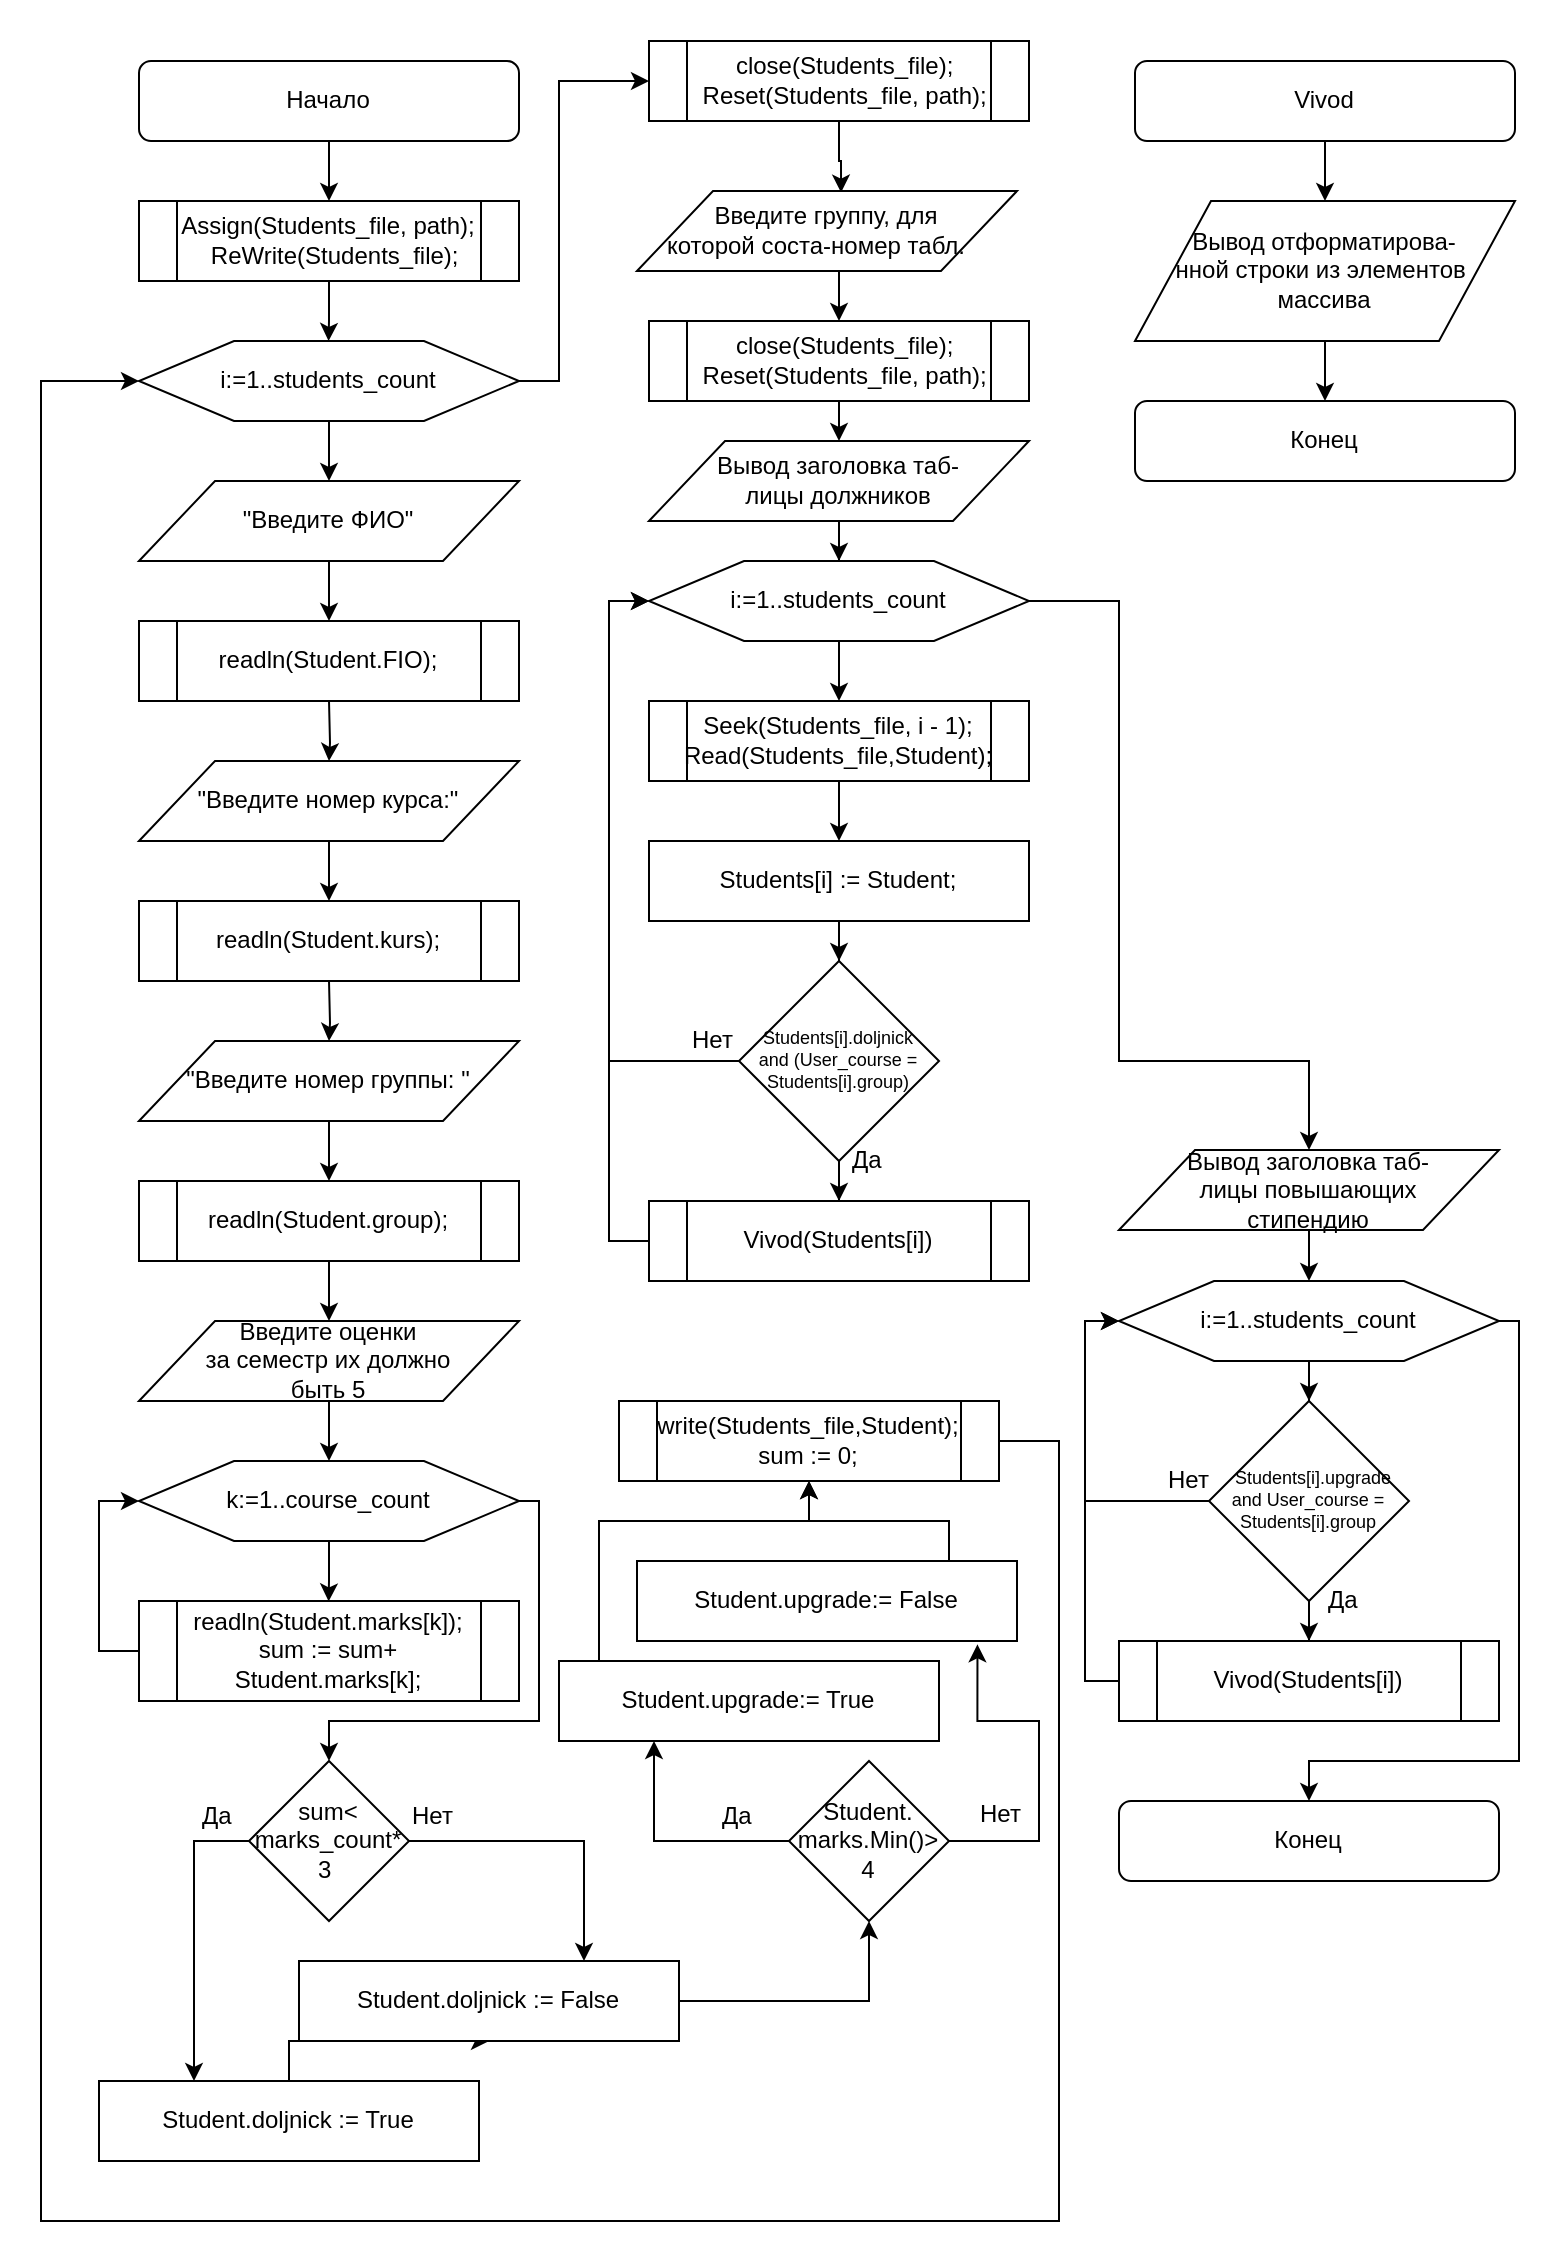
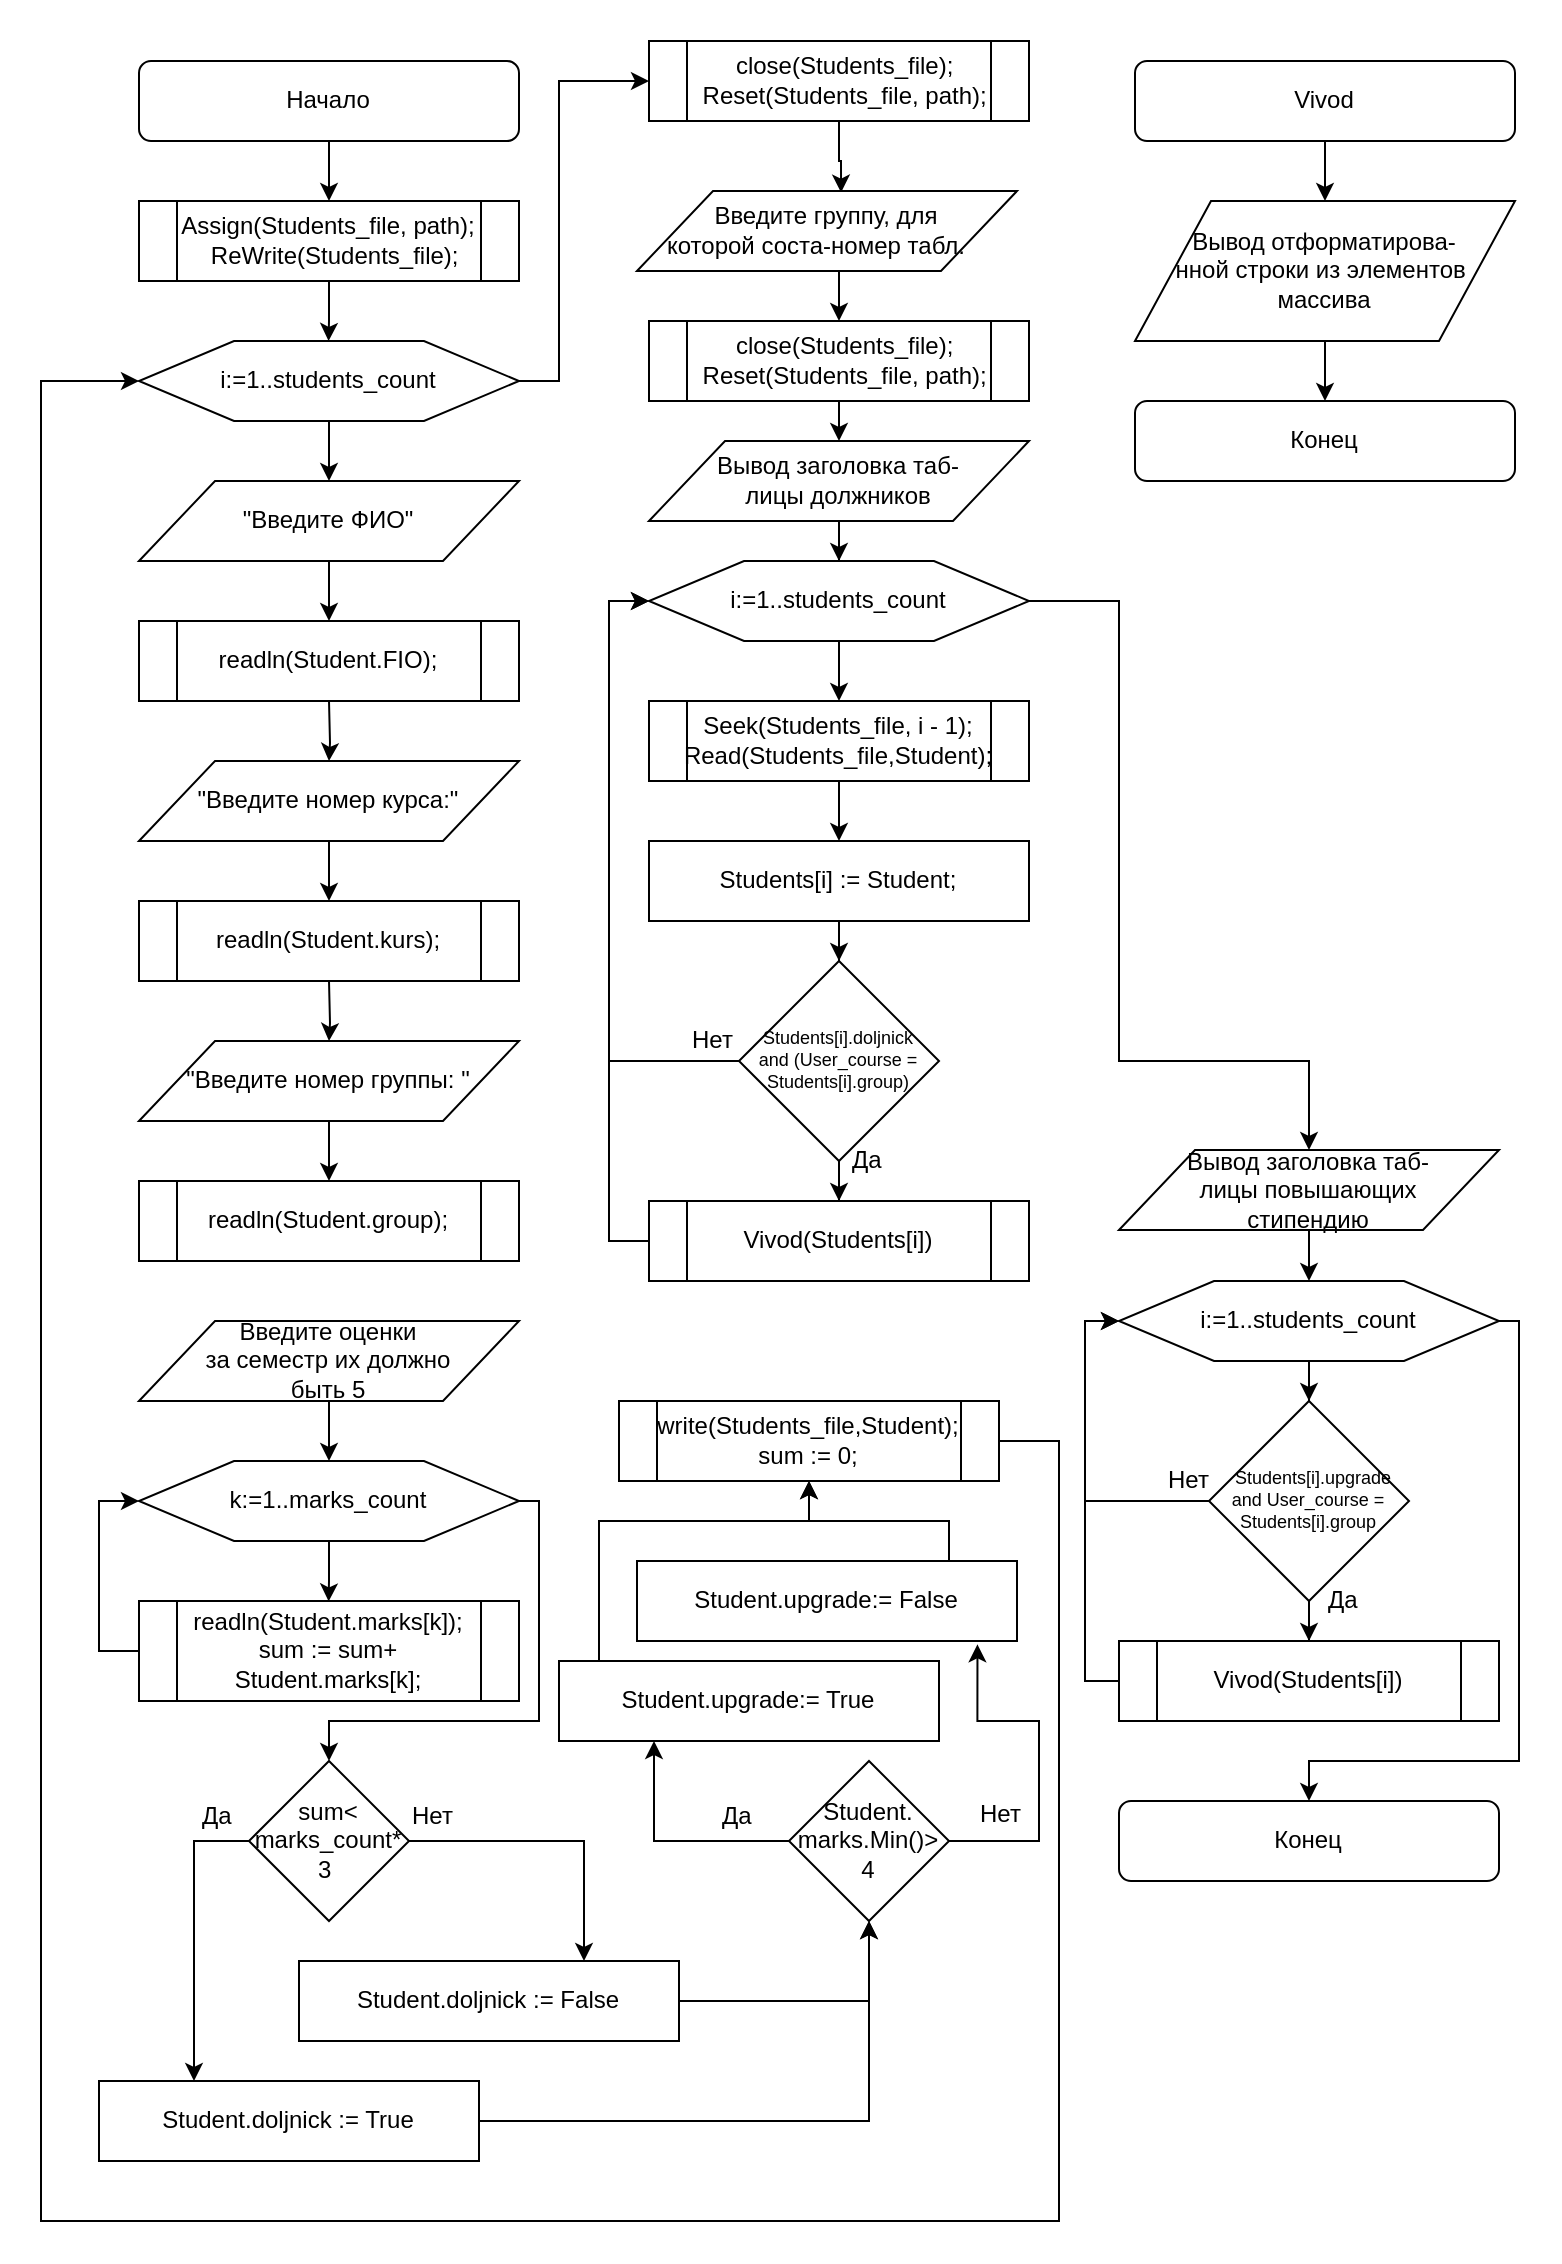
(329, 1298) -> none
(329, 1501) -> (329, 1501)
(289, 2056) -> (732, 2121)
